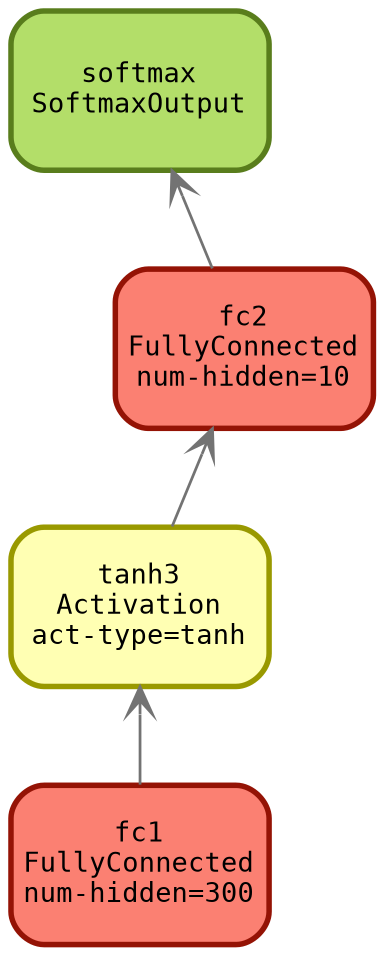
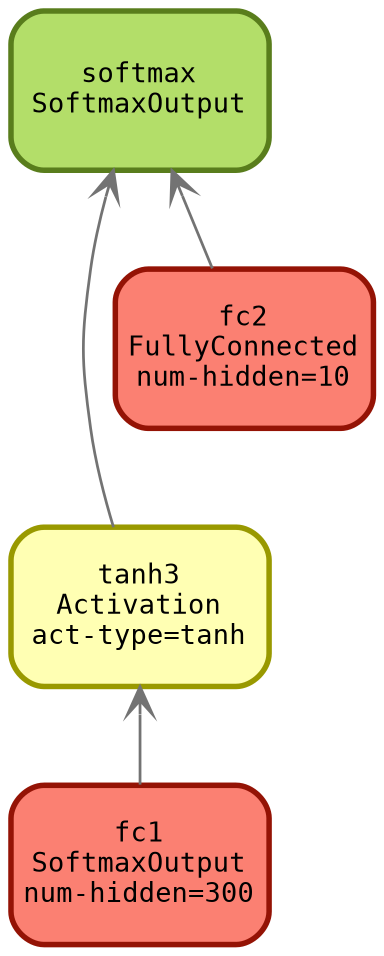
(187, 490) -> (84, 363)
(140, 865) -> (140, 865)
